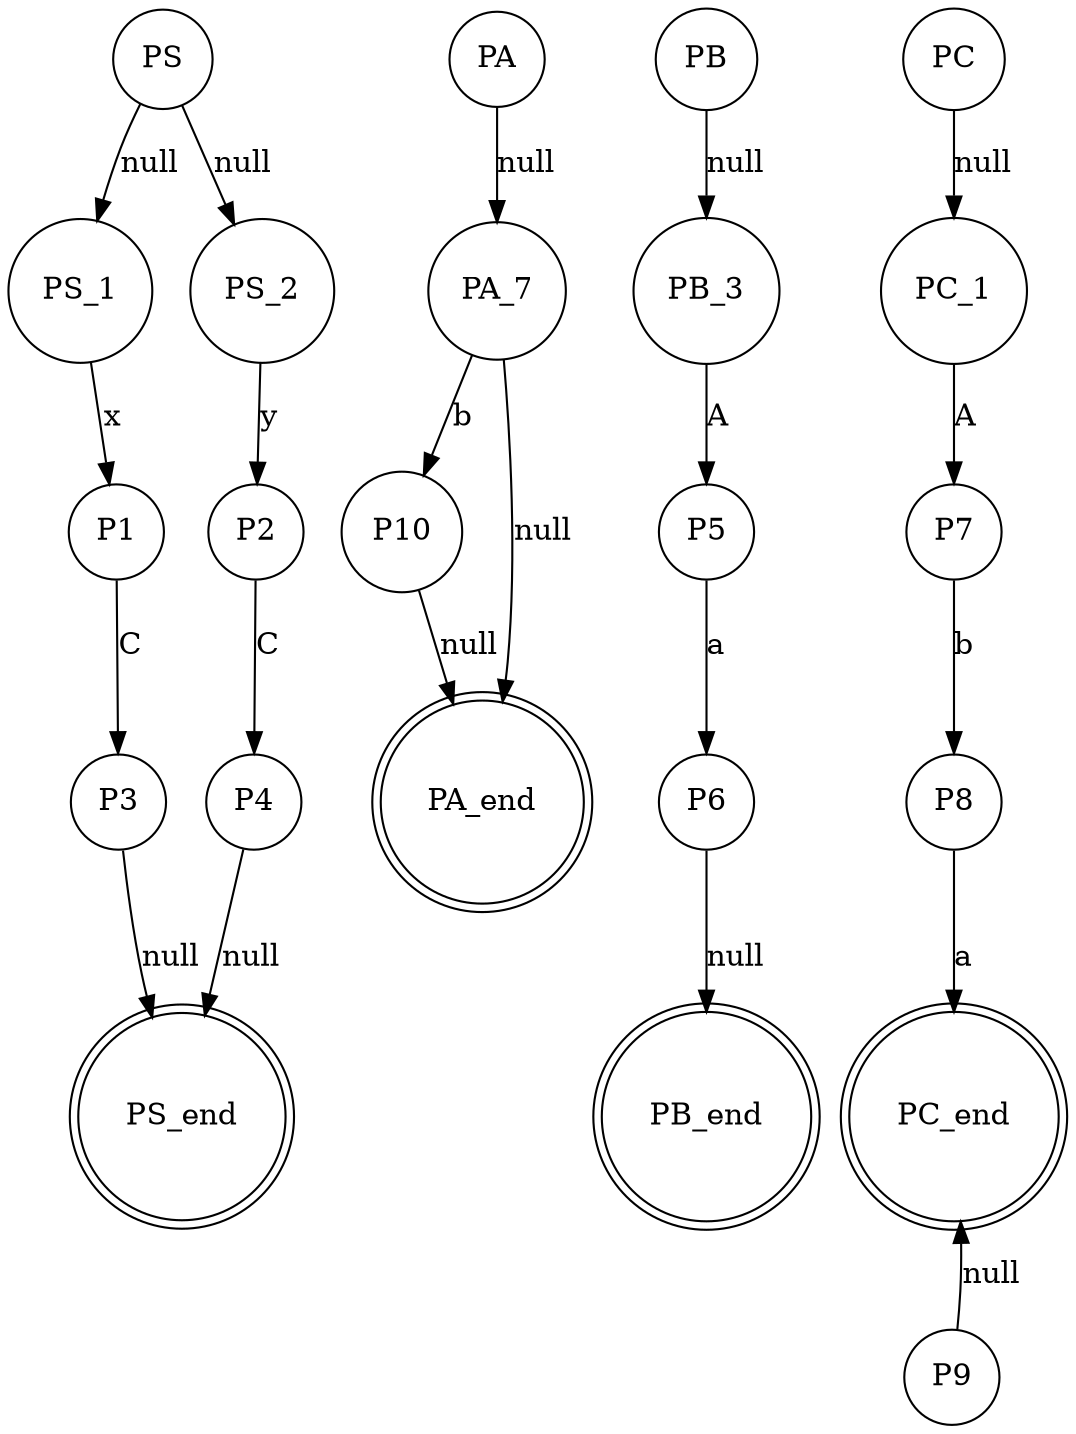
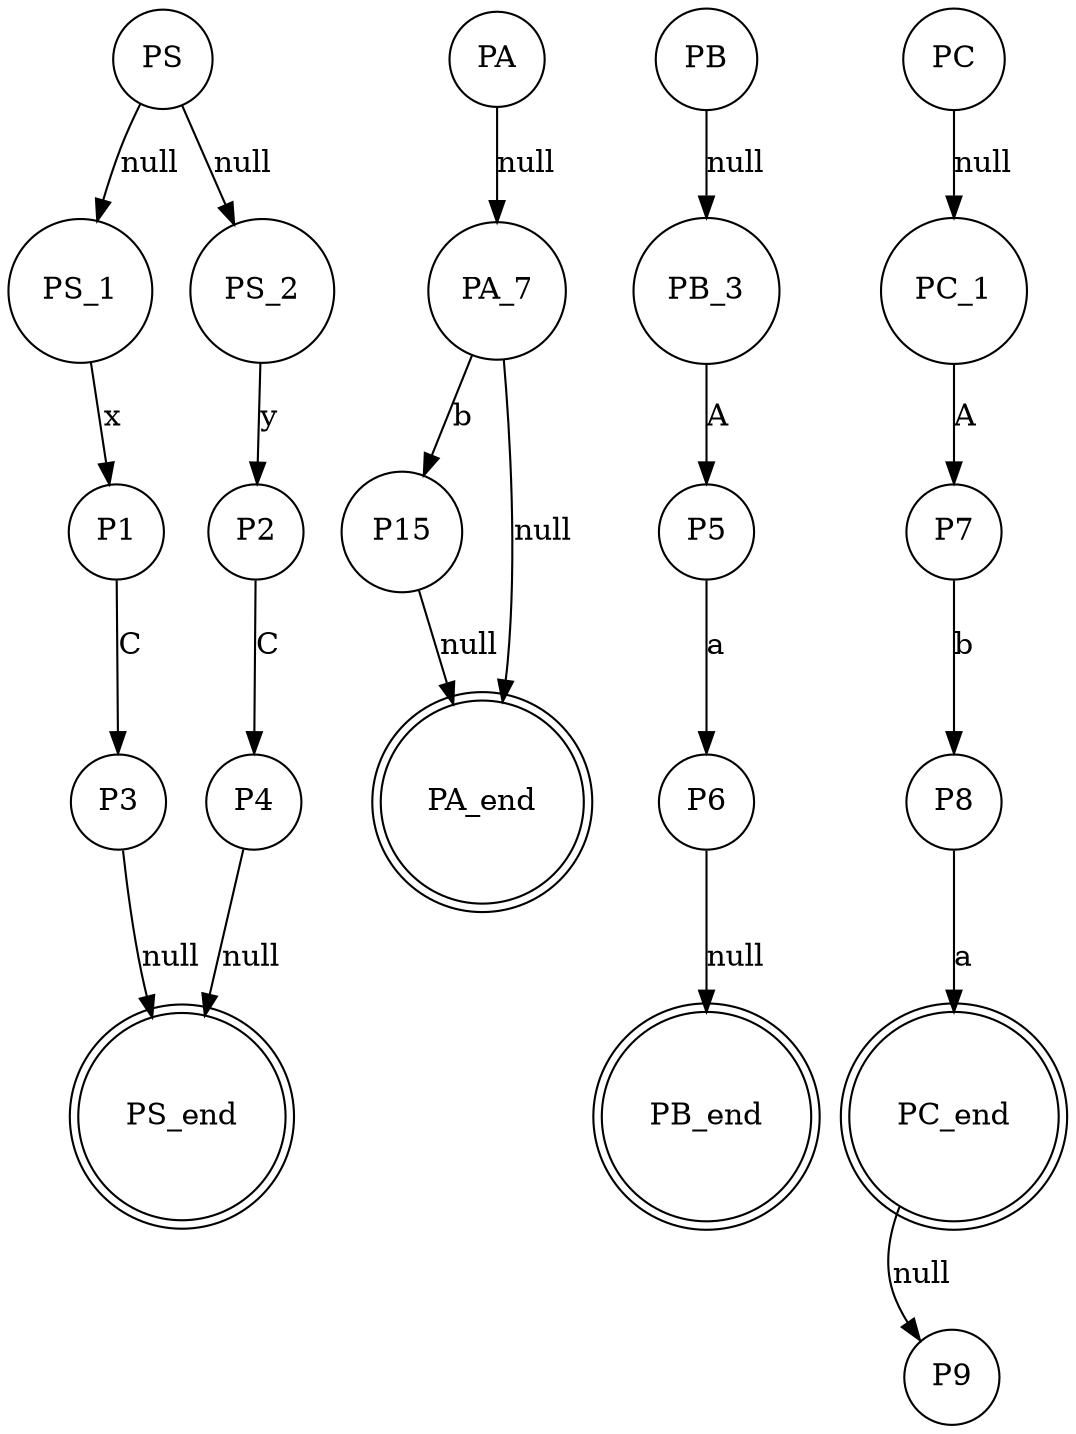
(402, 532) -> (402, 532)
(961, 1286) -> (888, 1266)
